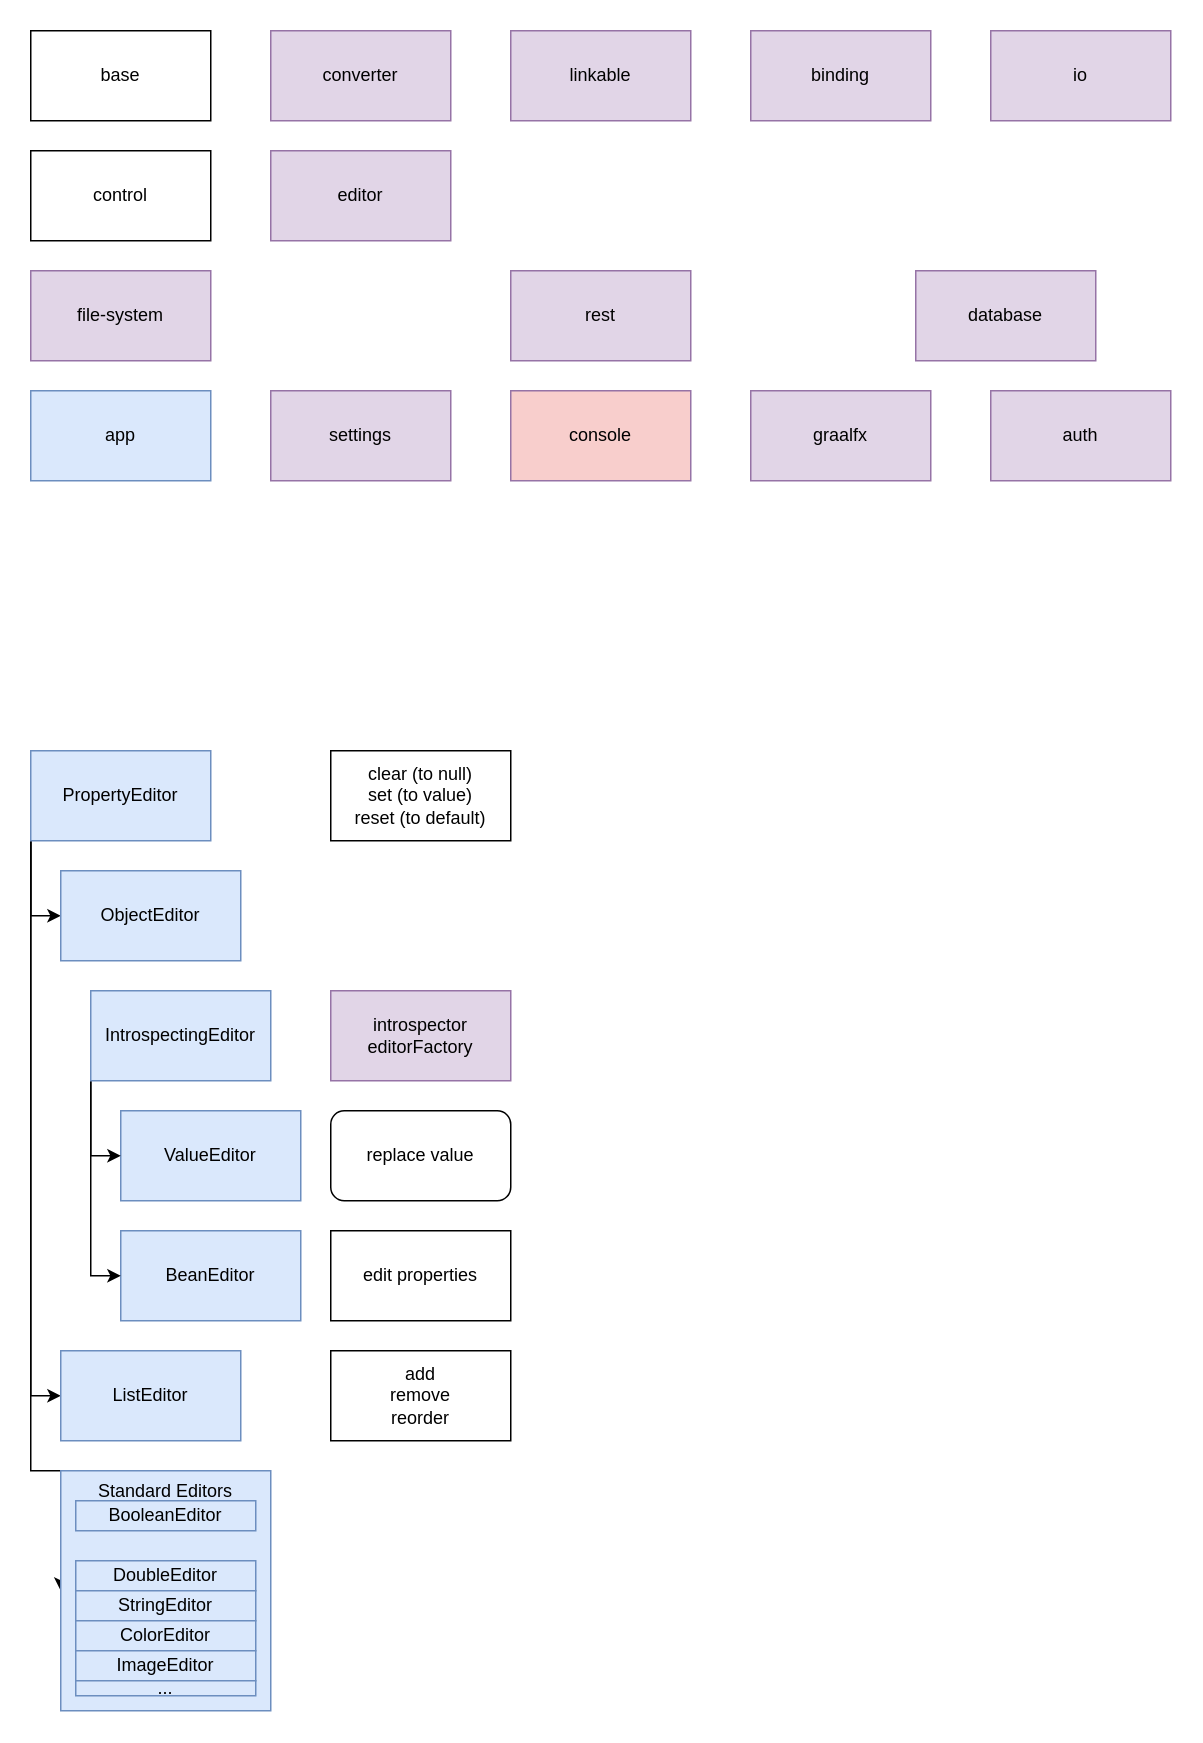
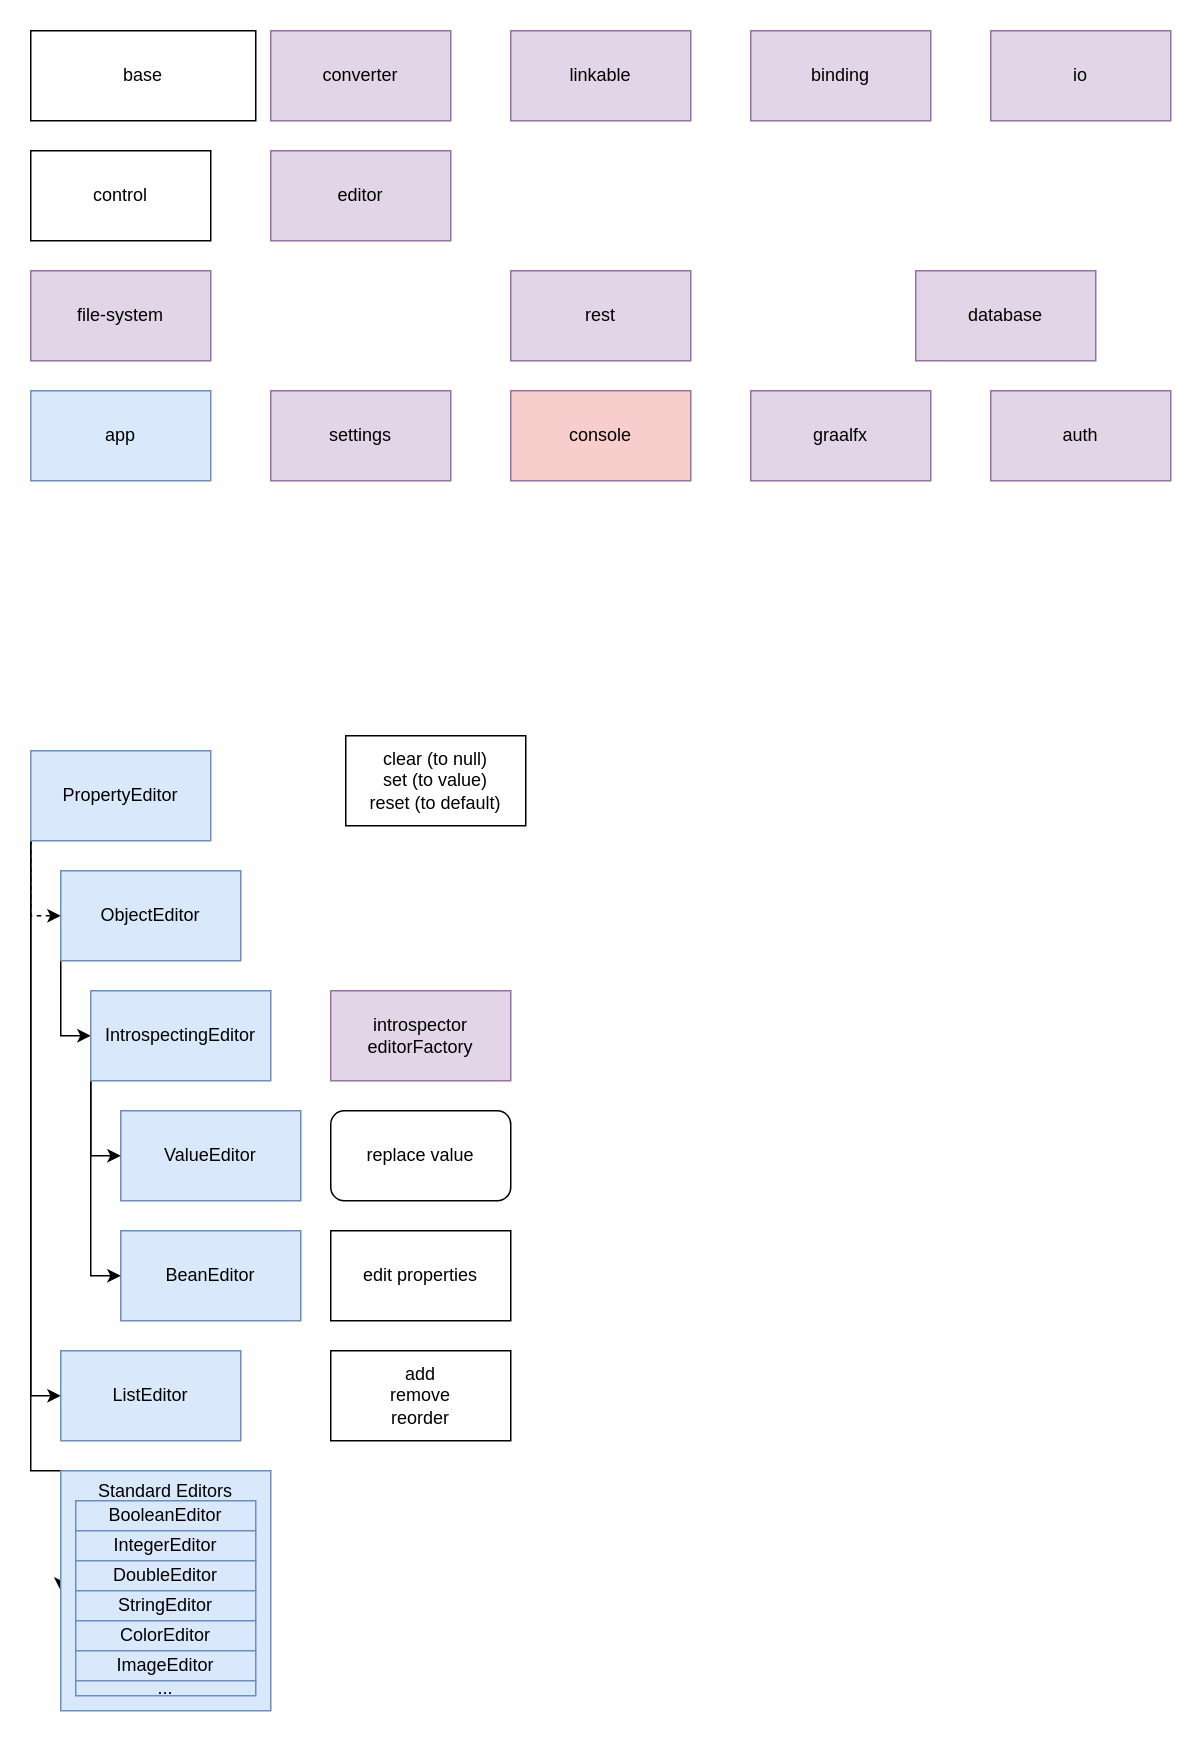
(121, 76) -> (143, 76)
(421, 796) -> (436, 781)
(40, 916) -> (40, 916)
none -> (61, 1008)
none -> (166, 1546)
